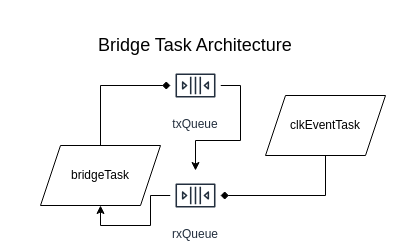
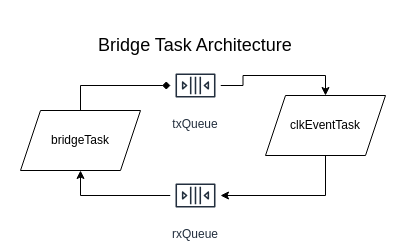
(236, 141) -> (283, 76)
(101, 176) -> (81, 141)
(229, 196) -> (229, 196)
